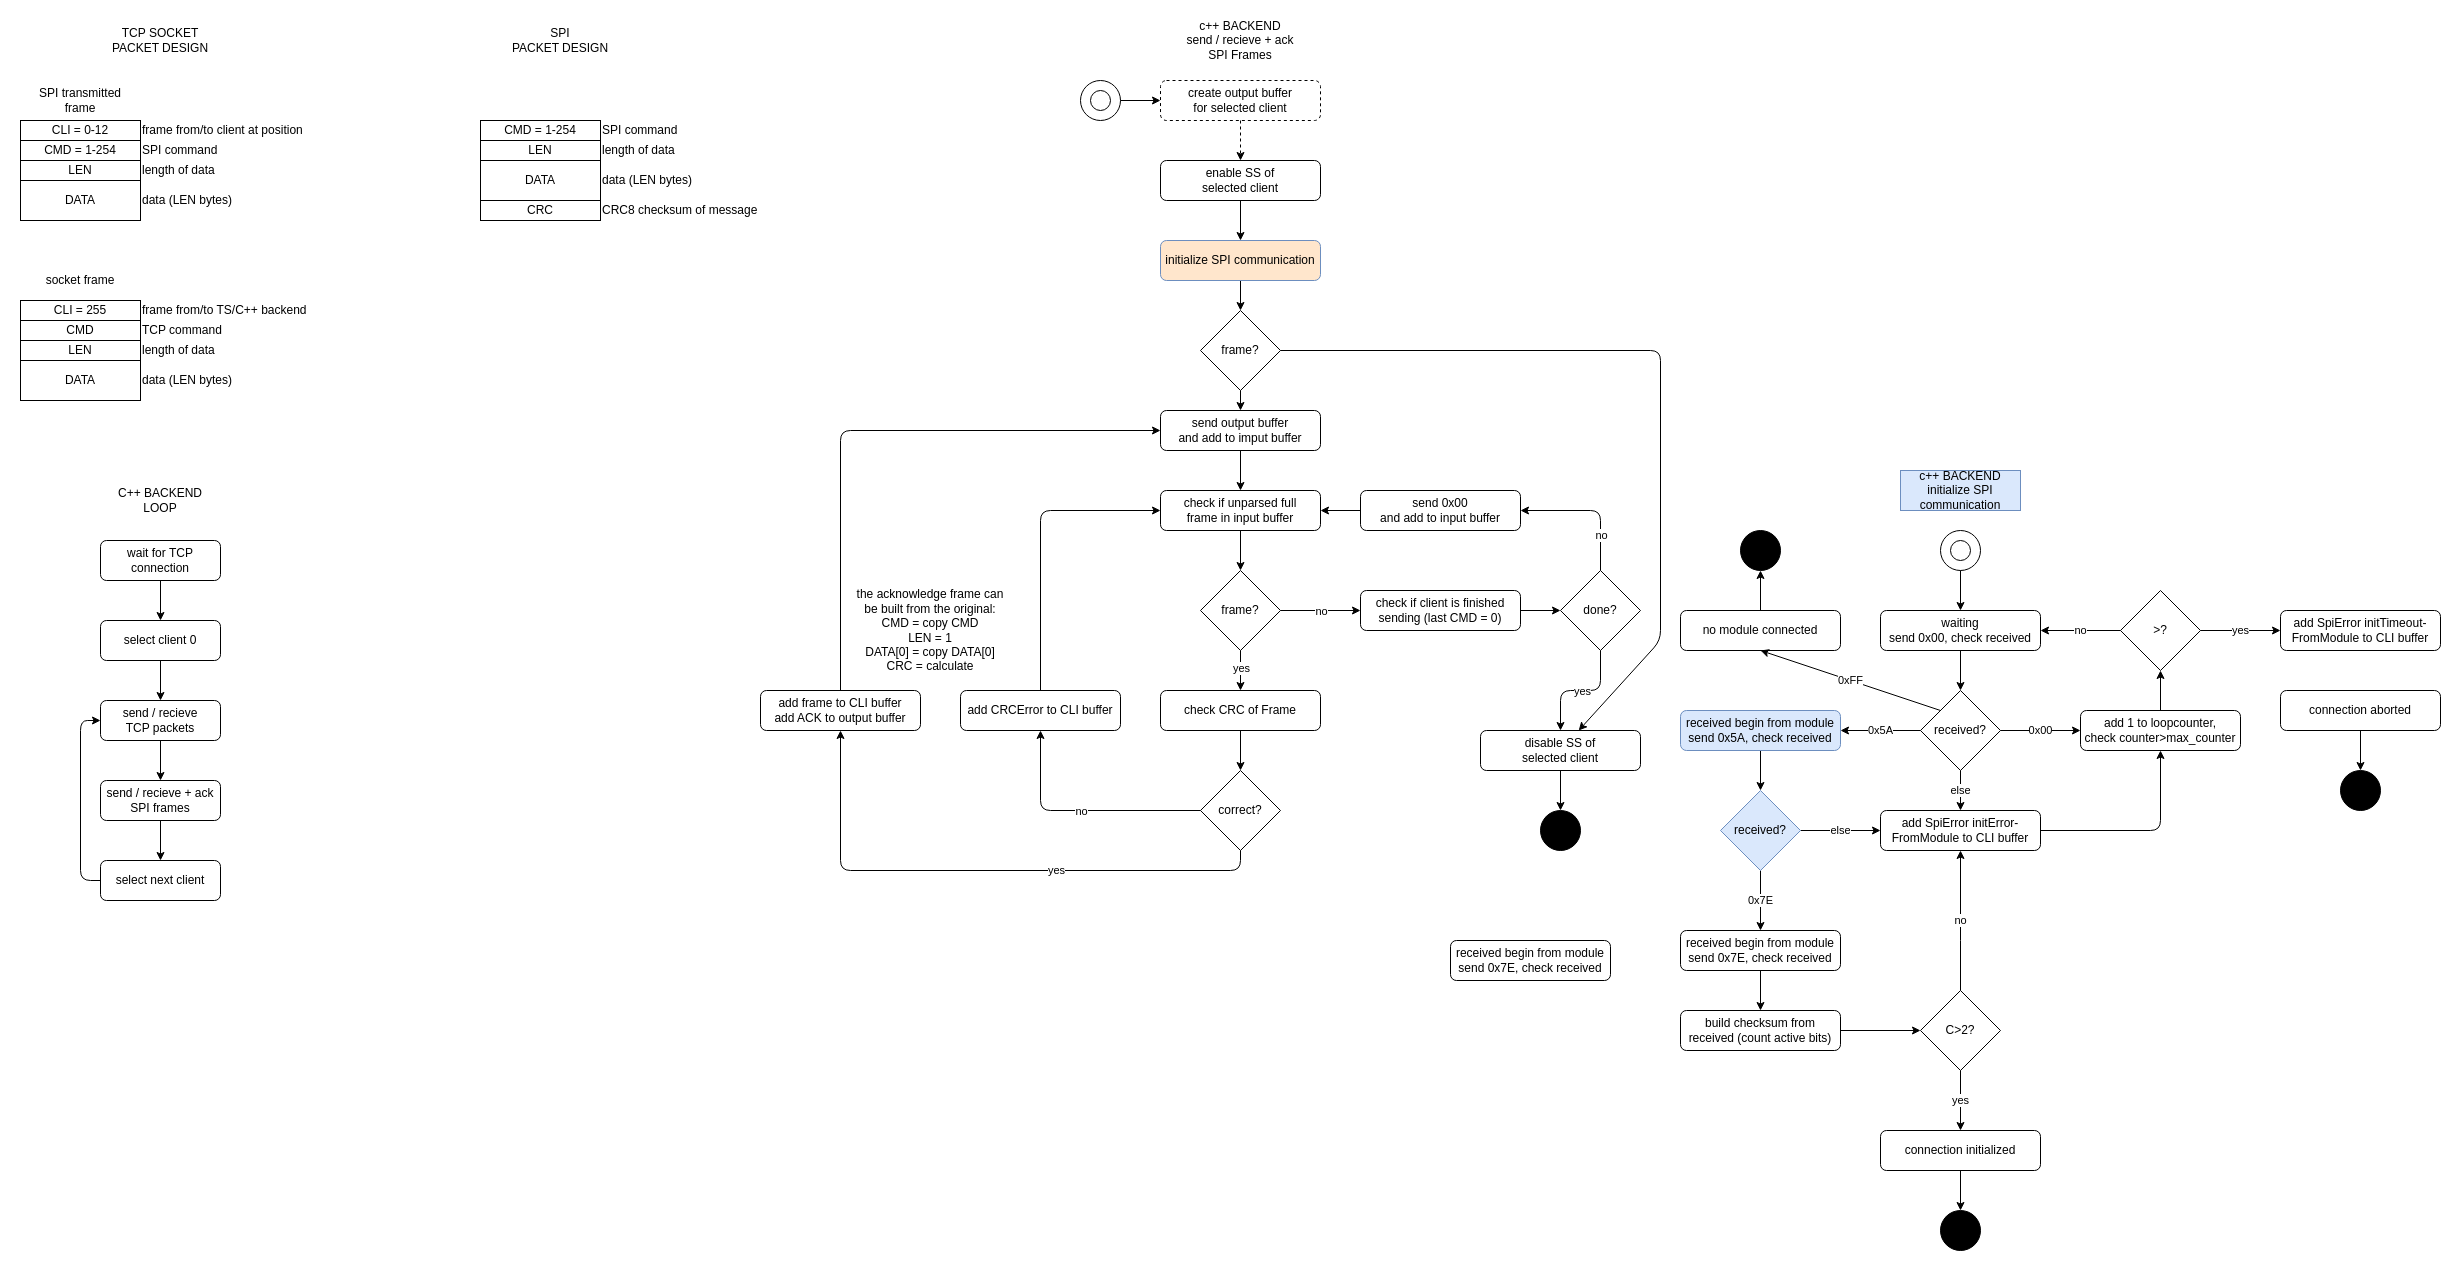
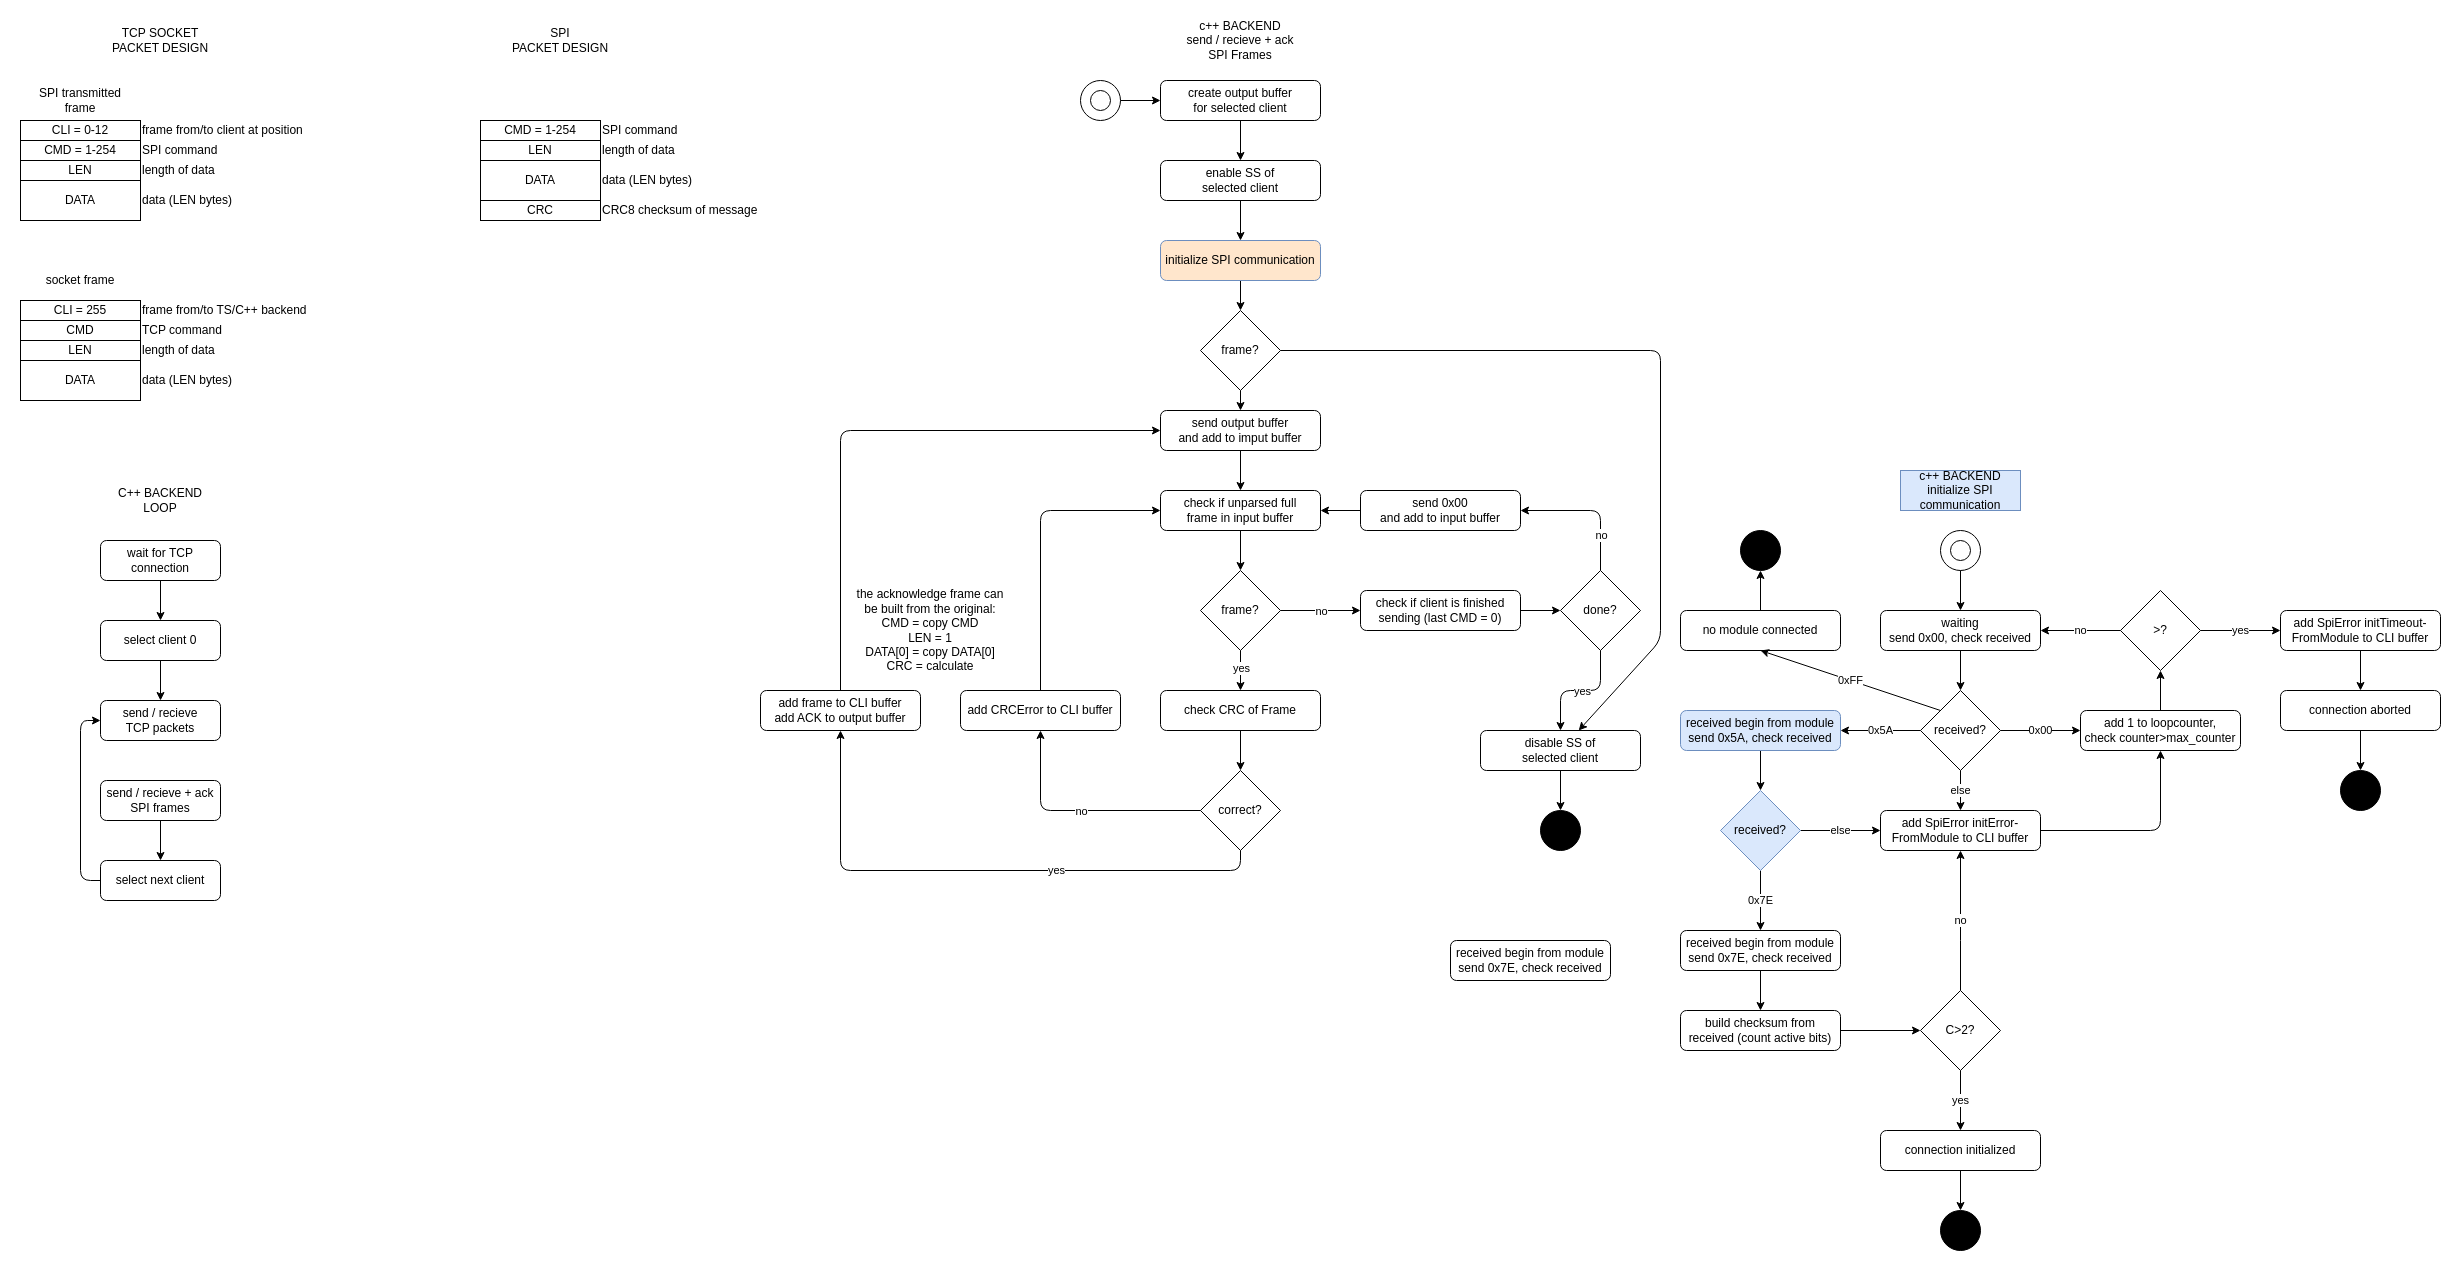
(1241, 101) -> (1241, 101)
(1241, 136) -> (1241, 136)
none -> (2361, 667)
(161, 757) -> none
